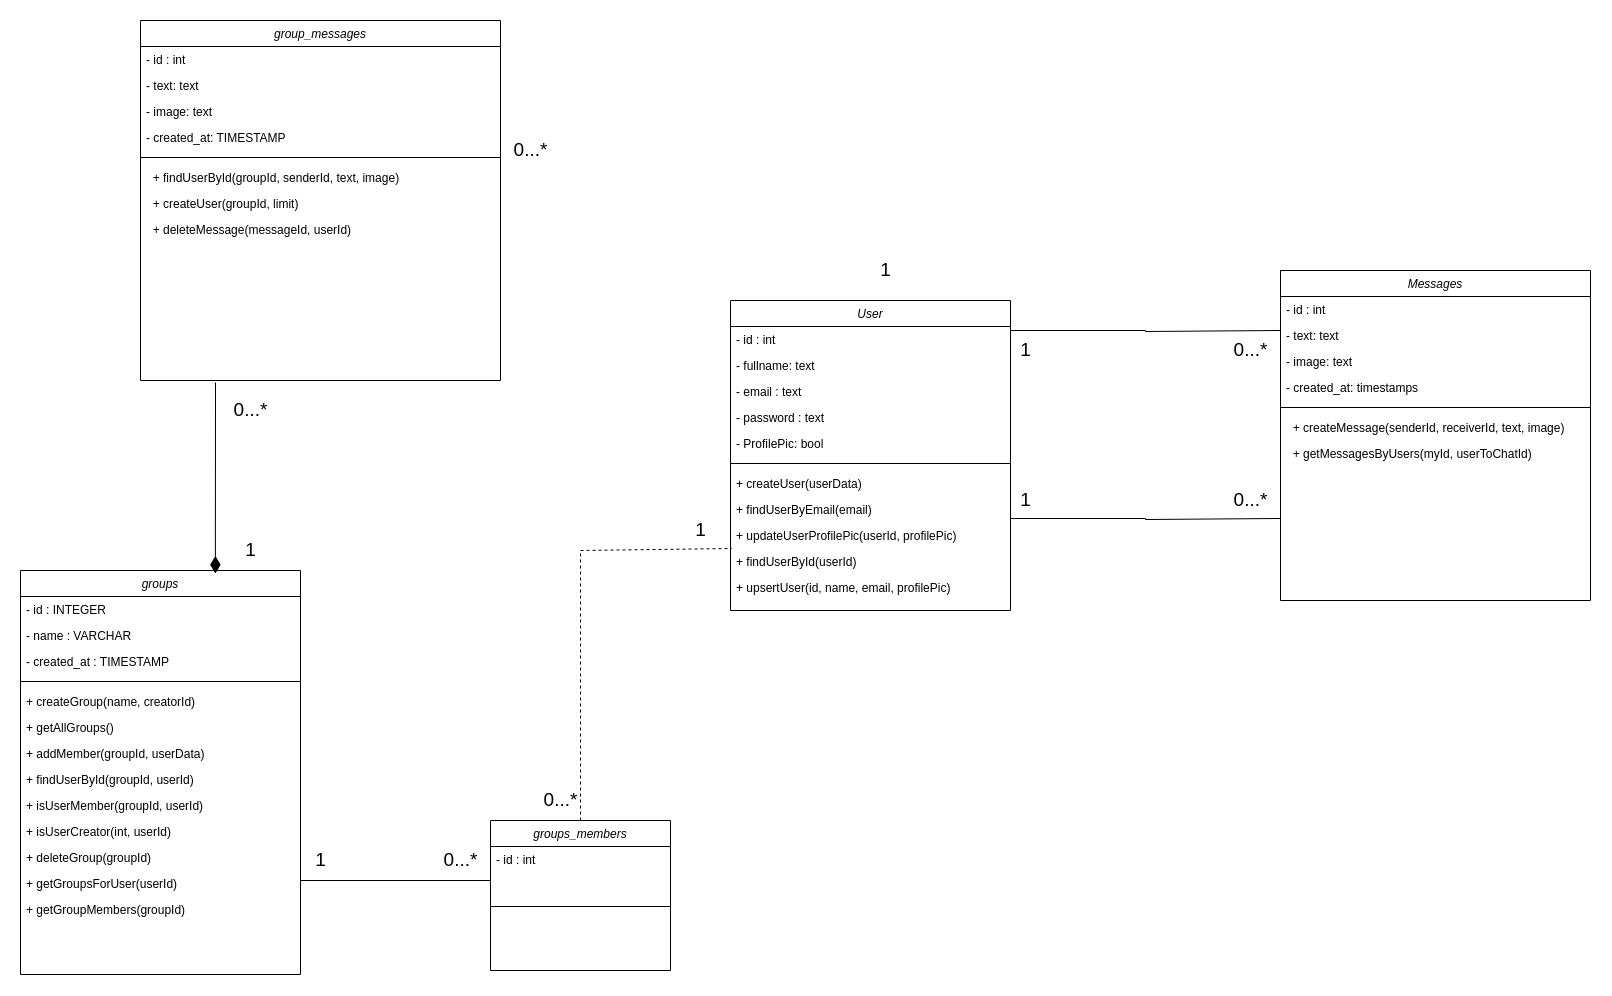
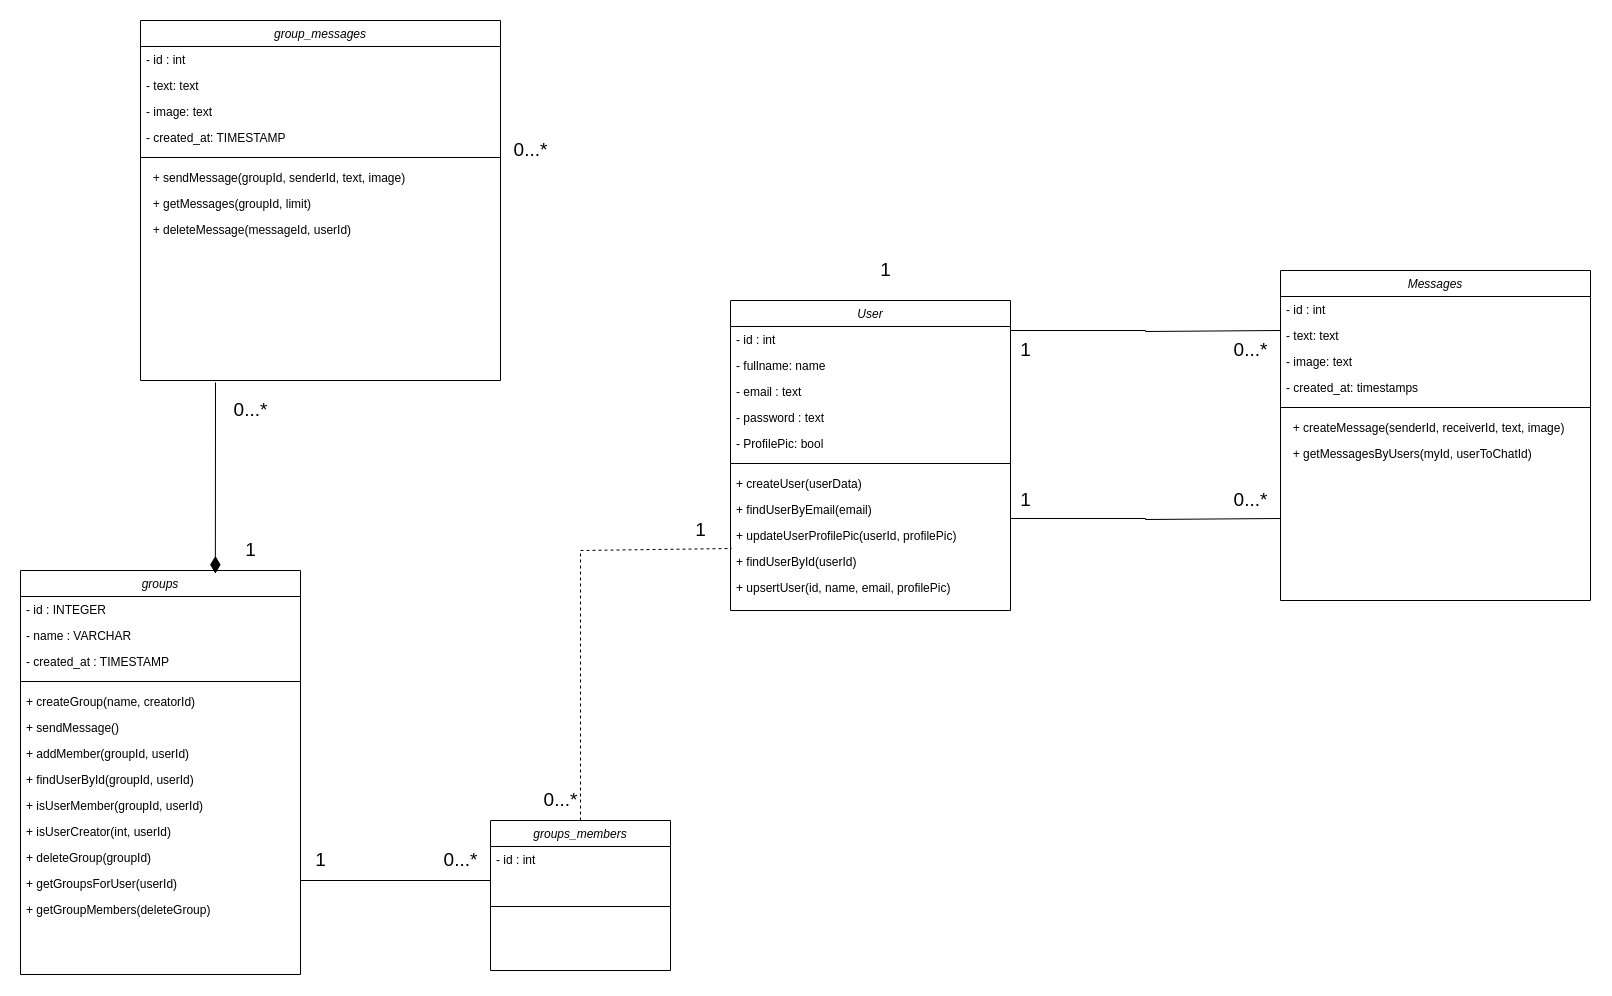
(287, 178) -> (285, 178)
(231, 204) -> (234, 204)
(782, 366) -> (782, 366)
(75, 728) -> (75, 728)
(124, 754) -> (117, 754)
(112, 910) -> (124, 910)
